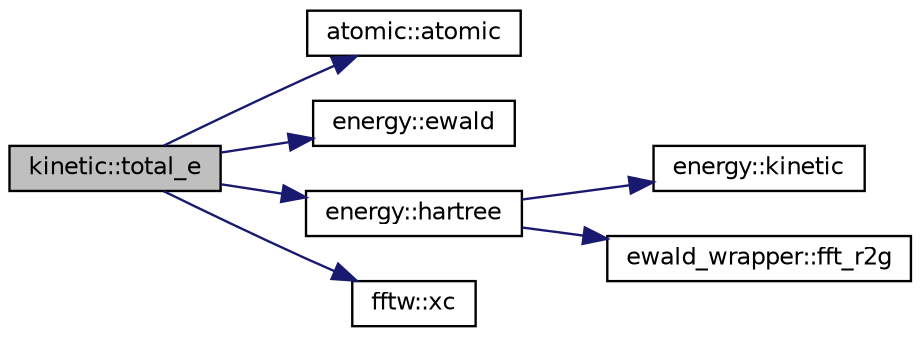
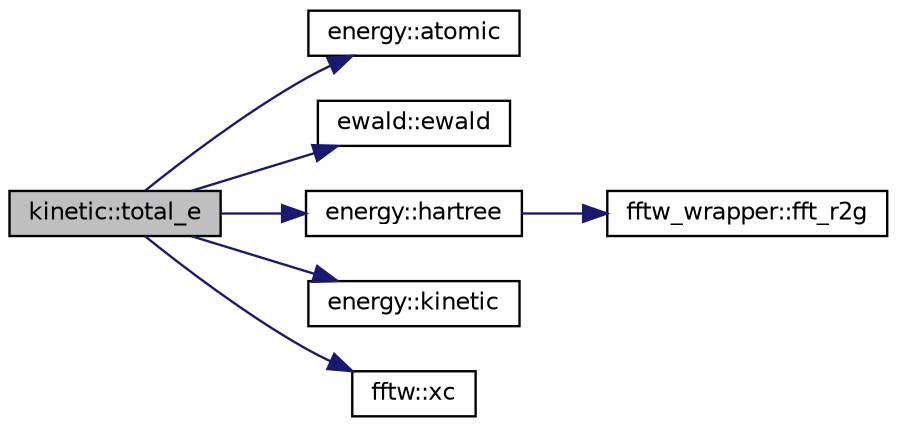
(414, 33) -> (414, 33)
(414, 123) -> (414, 123)
(576, 192) -> (253, 255)
(759, 259) -> (747, 214)
